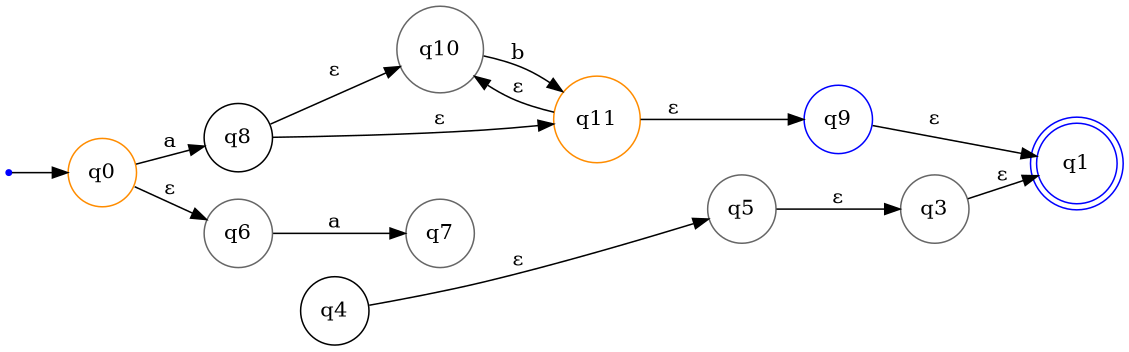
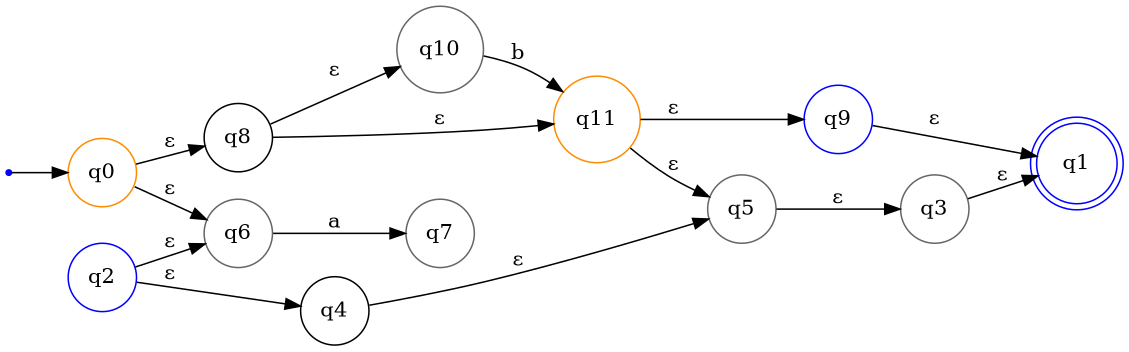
(520, 102) -> (661, 171)
(170, 141) -> (170, 141)
none -> (102, 277)
